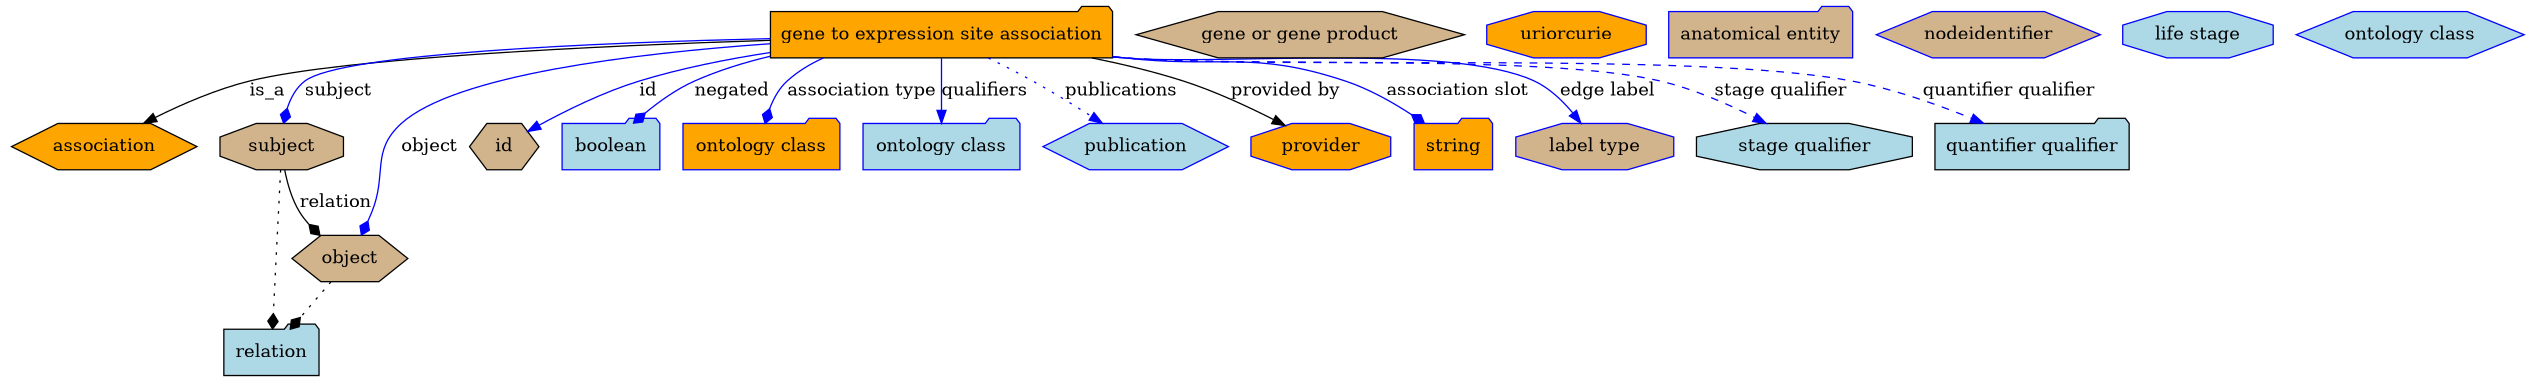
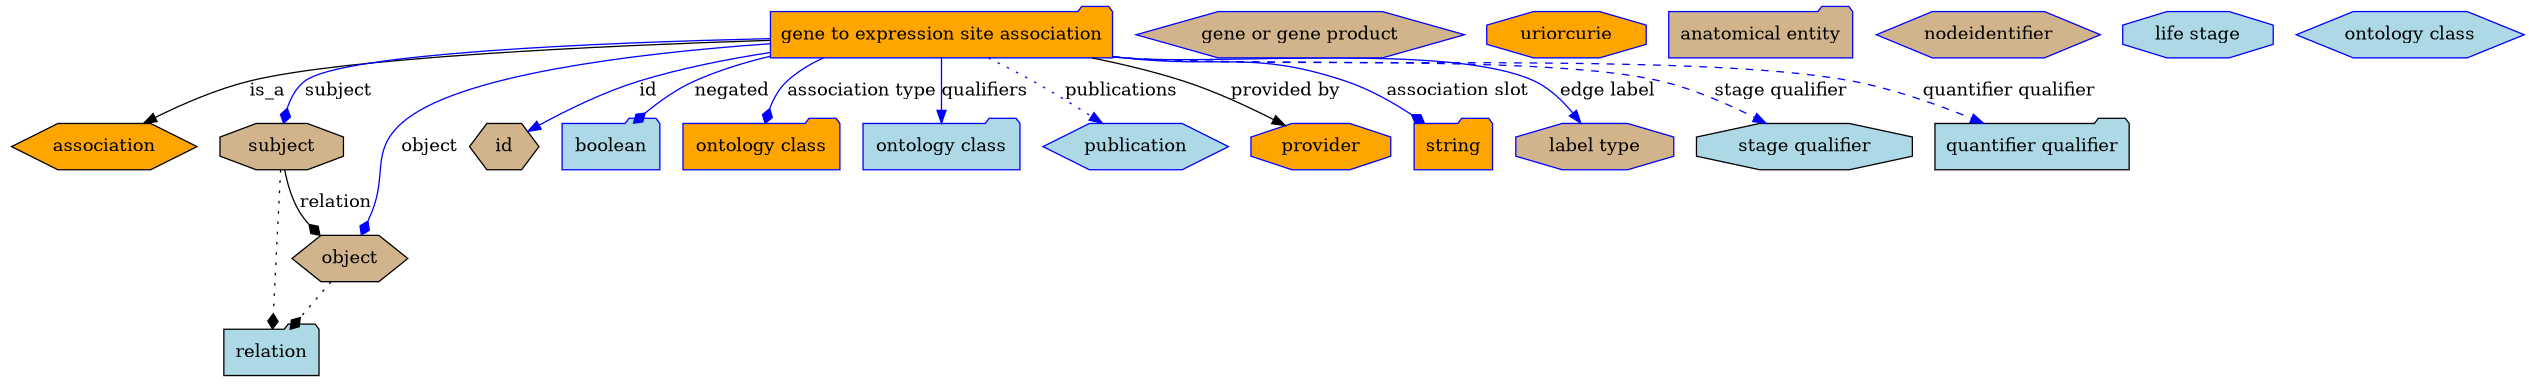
(941, 35) -> (941, 35)
(1300, 35) -> (1300, 35)
